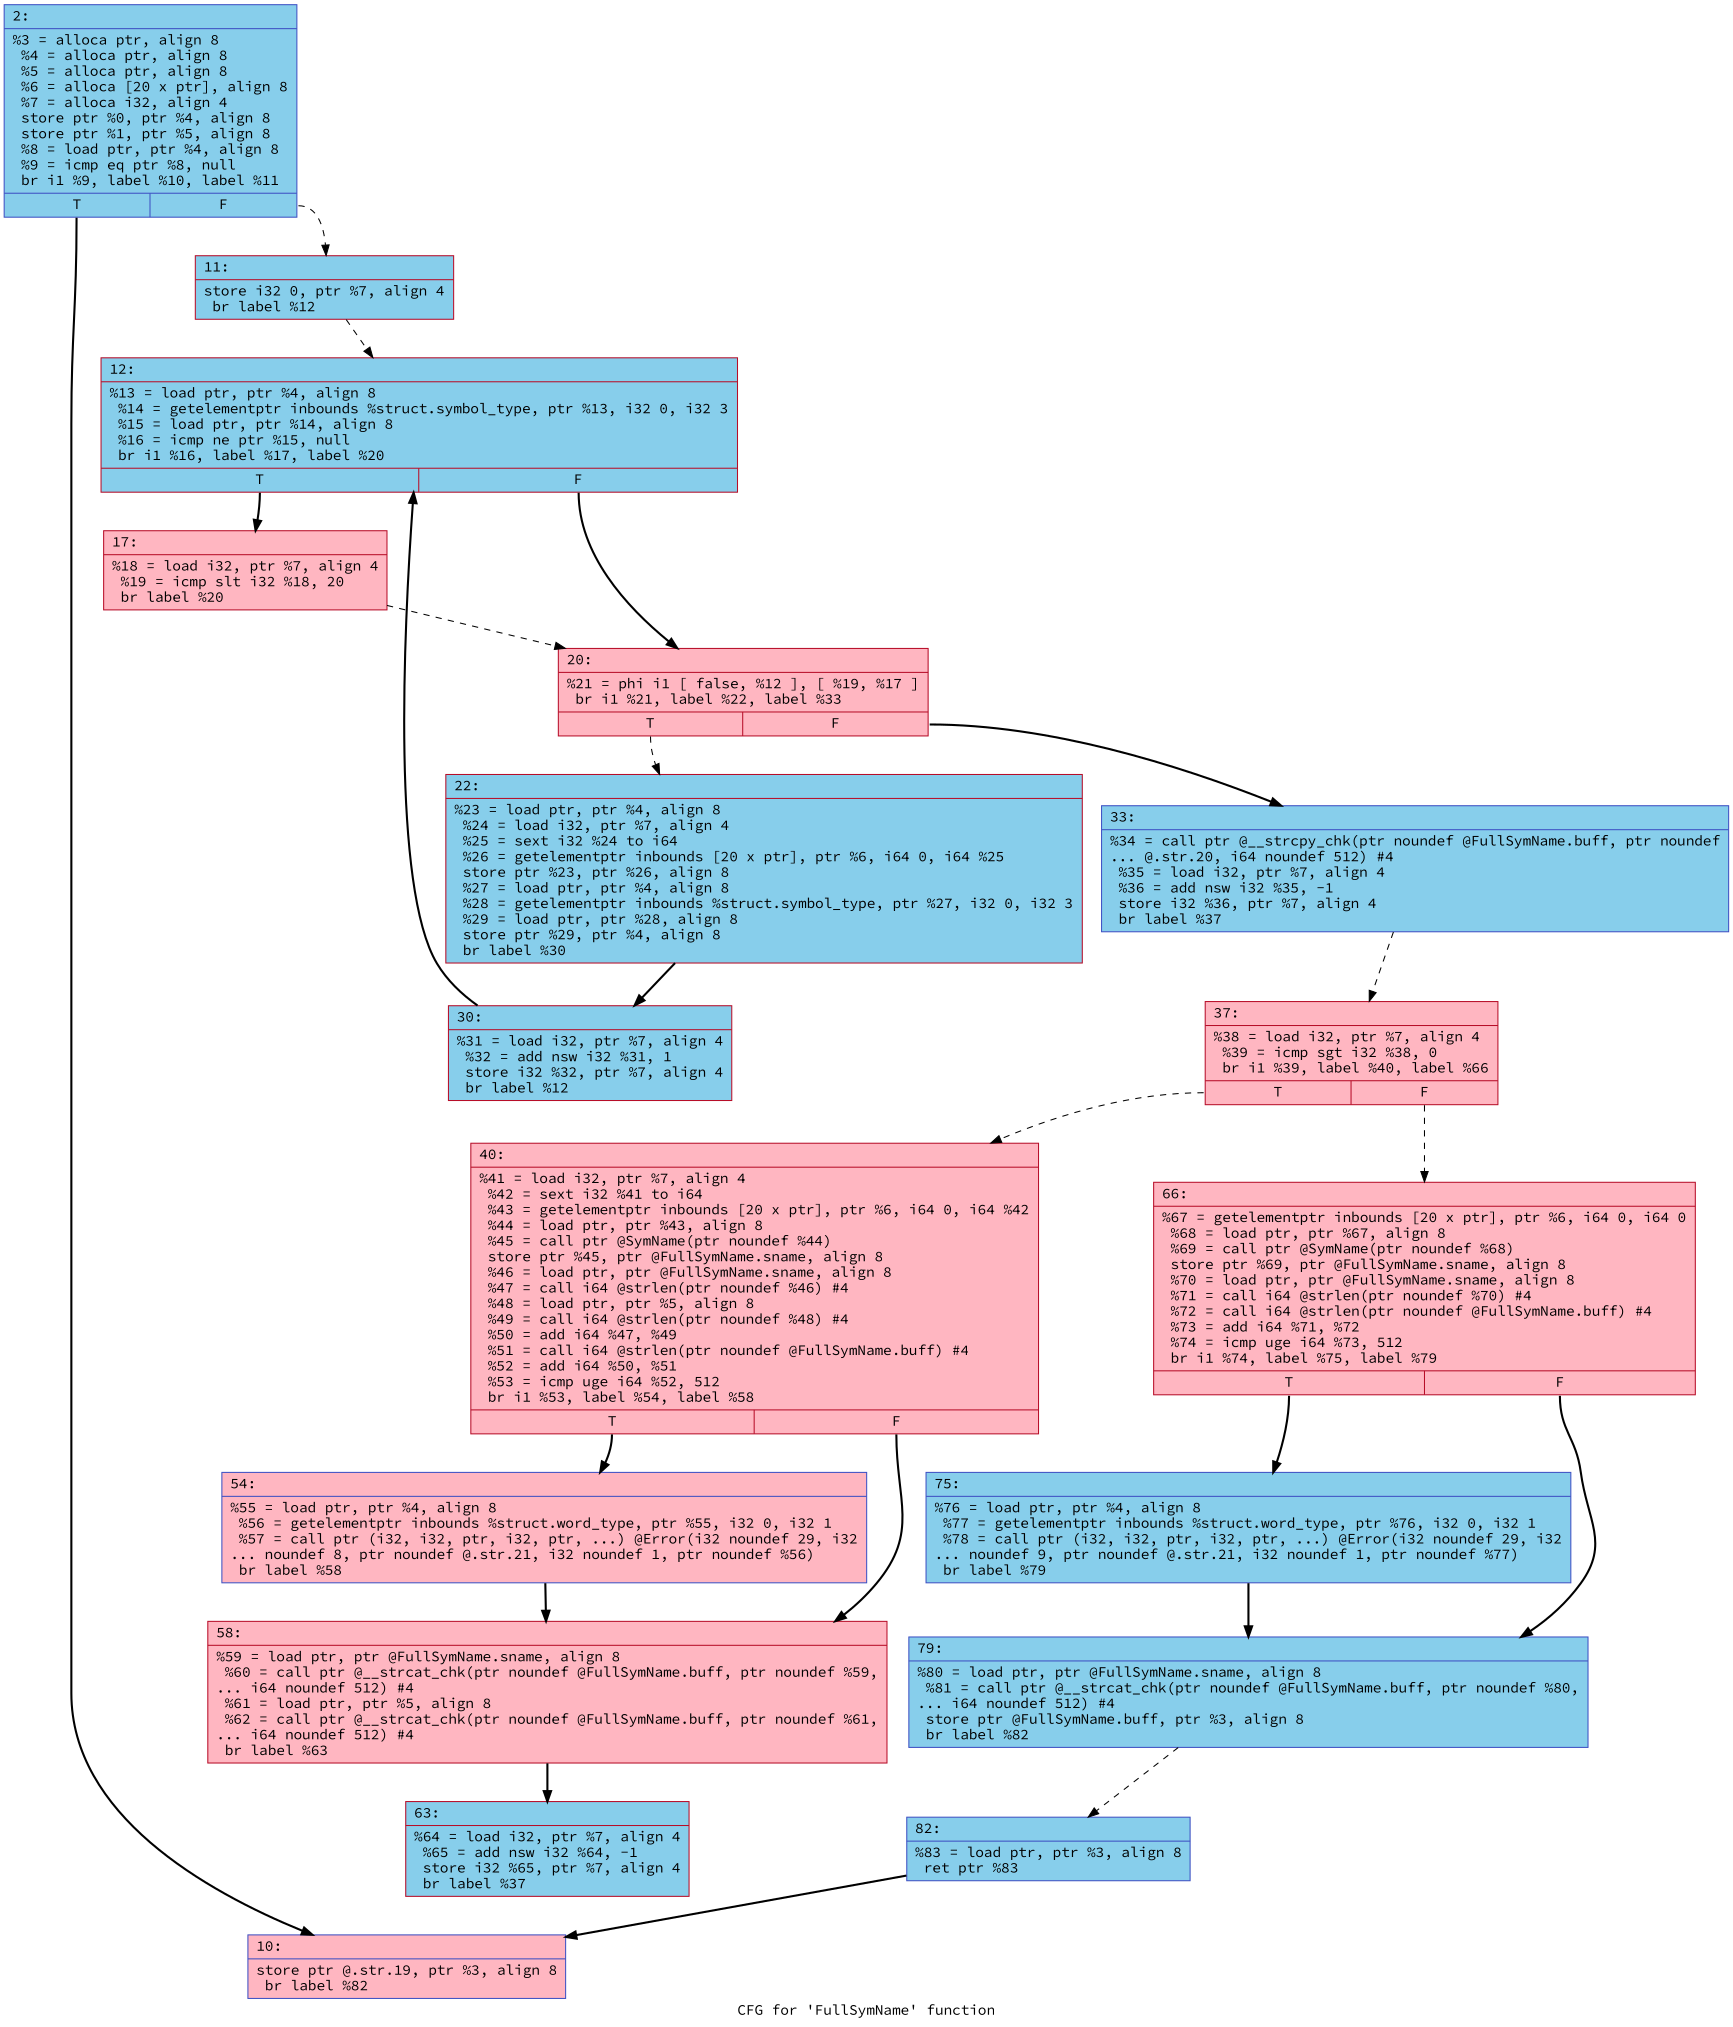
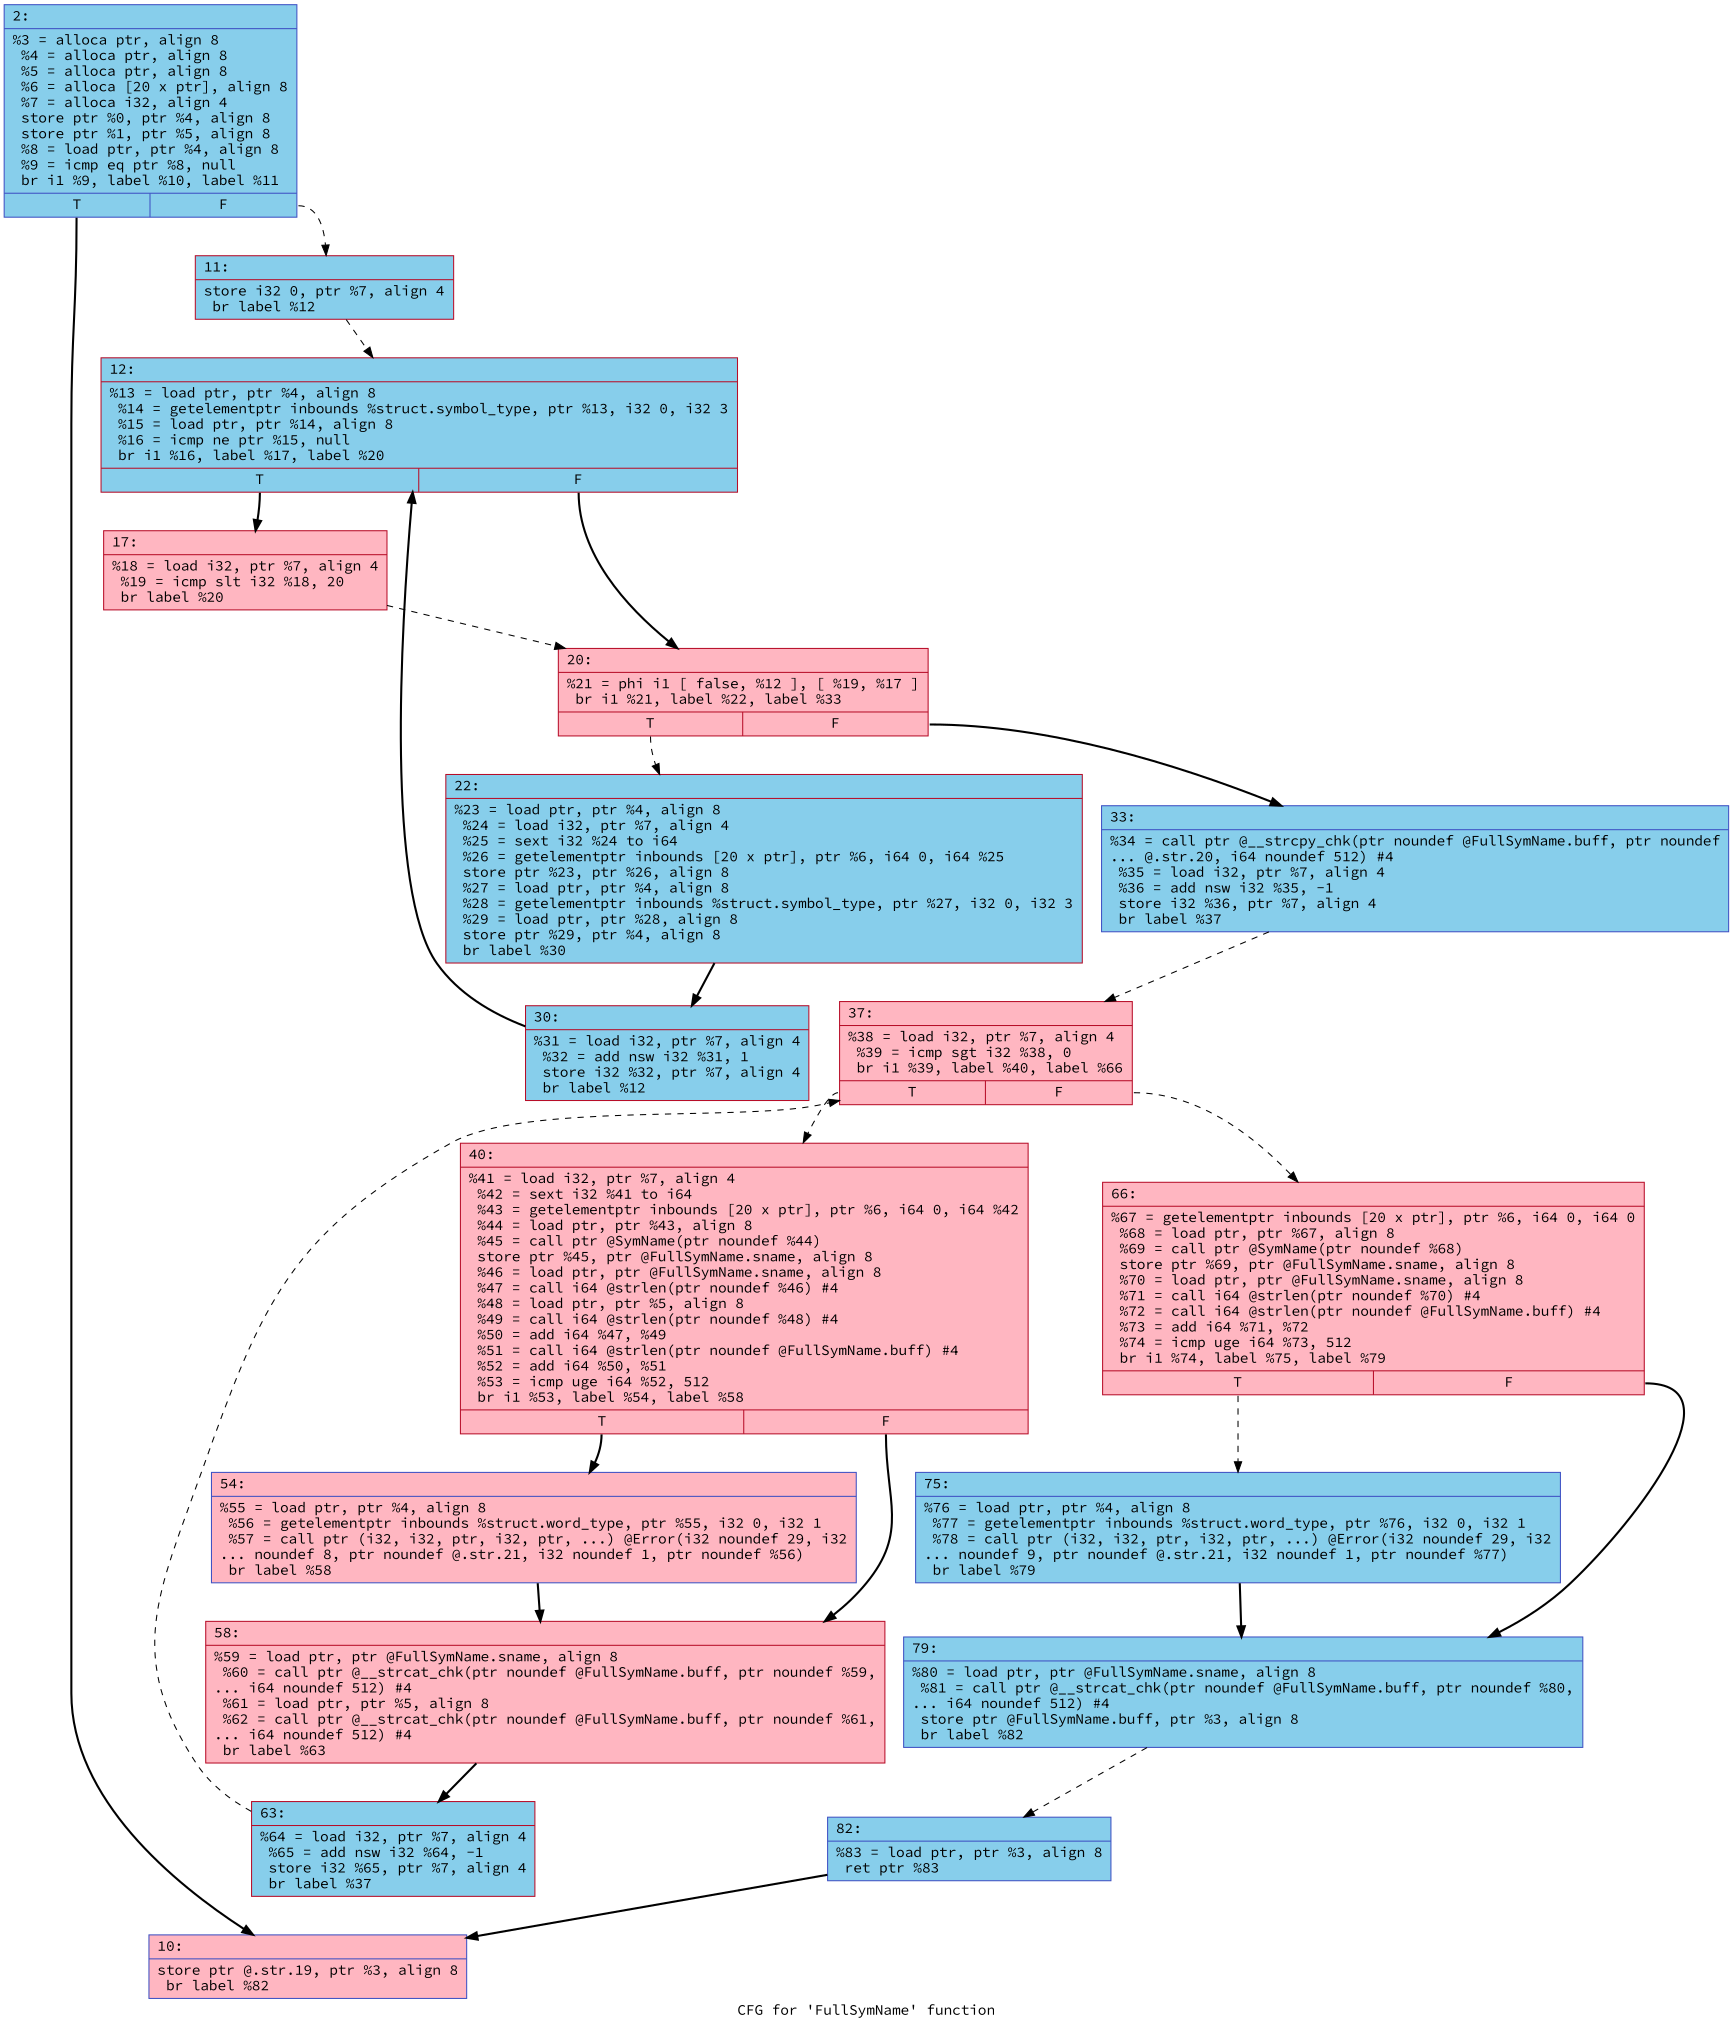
none -> (289, 1277)
(1286, 1430) -> (1238, 1429)
